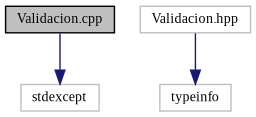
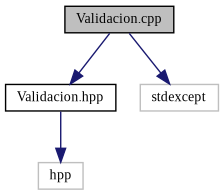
(195, 20) -> (61, 98)
none -> (94, 53)
(195, 98) -> (61, 176)
